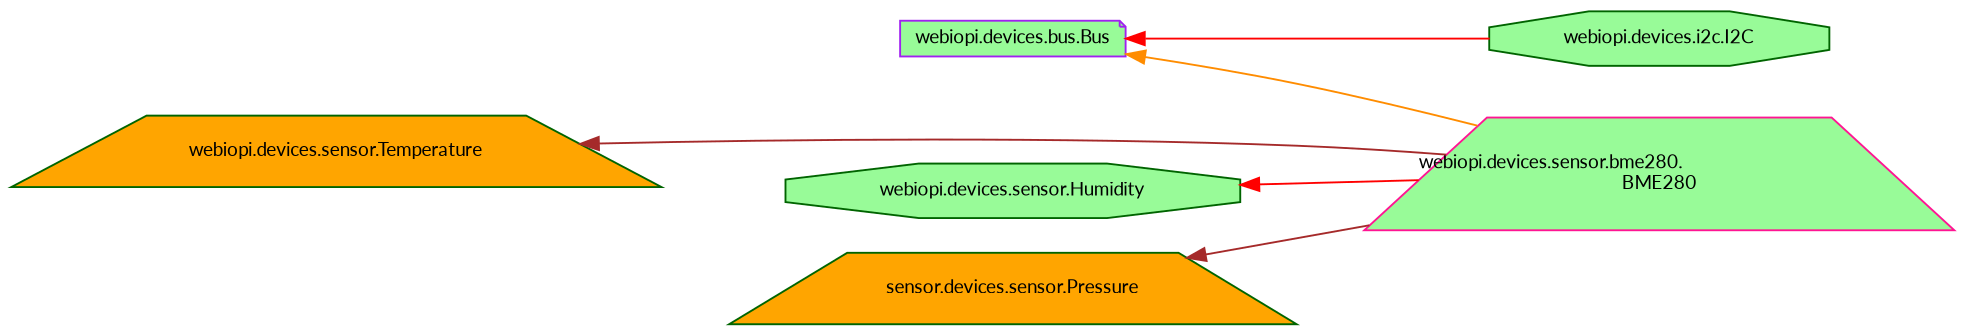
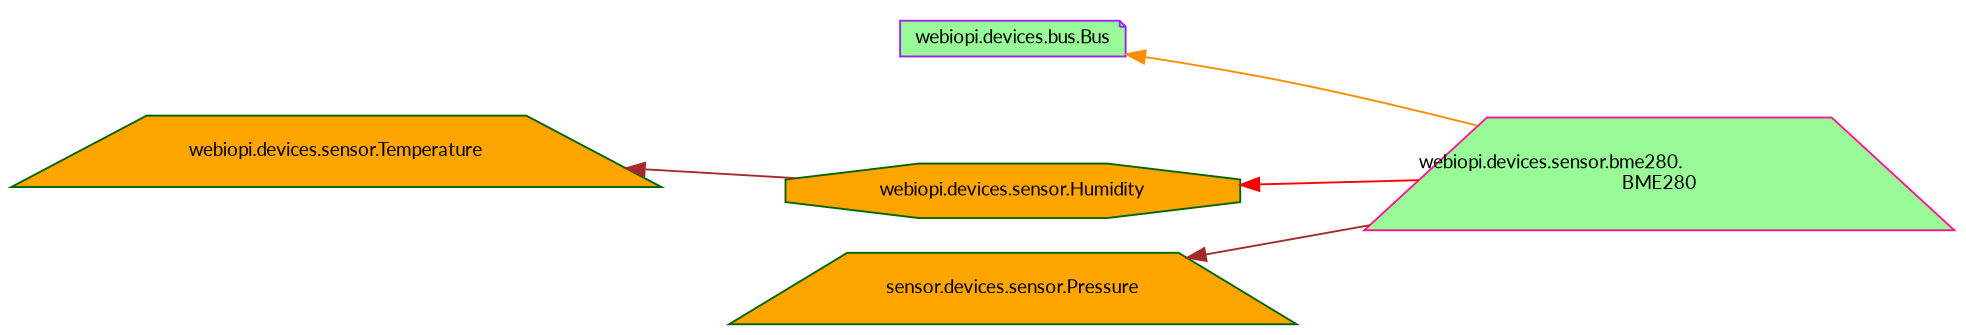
(1659, 39) -> none
(1023, 140) -> (721, 174)
(1013, 191) -> (1013, 191)
